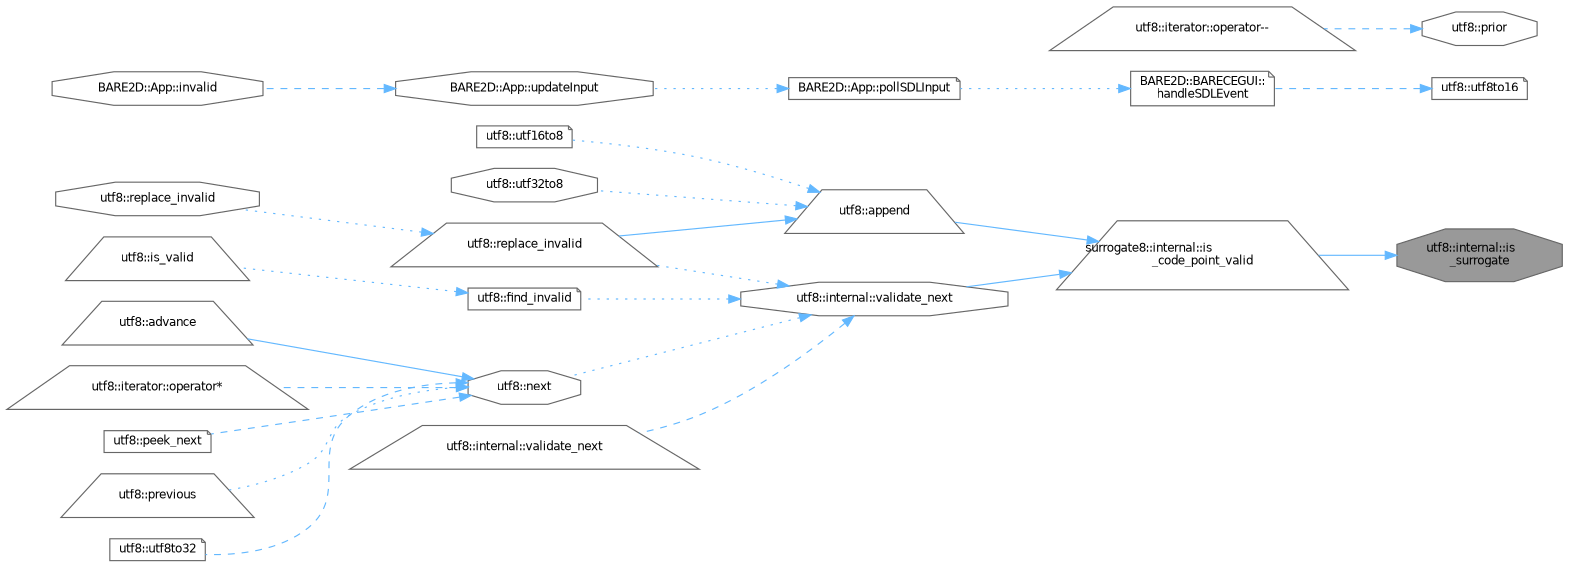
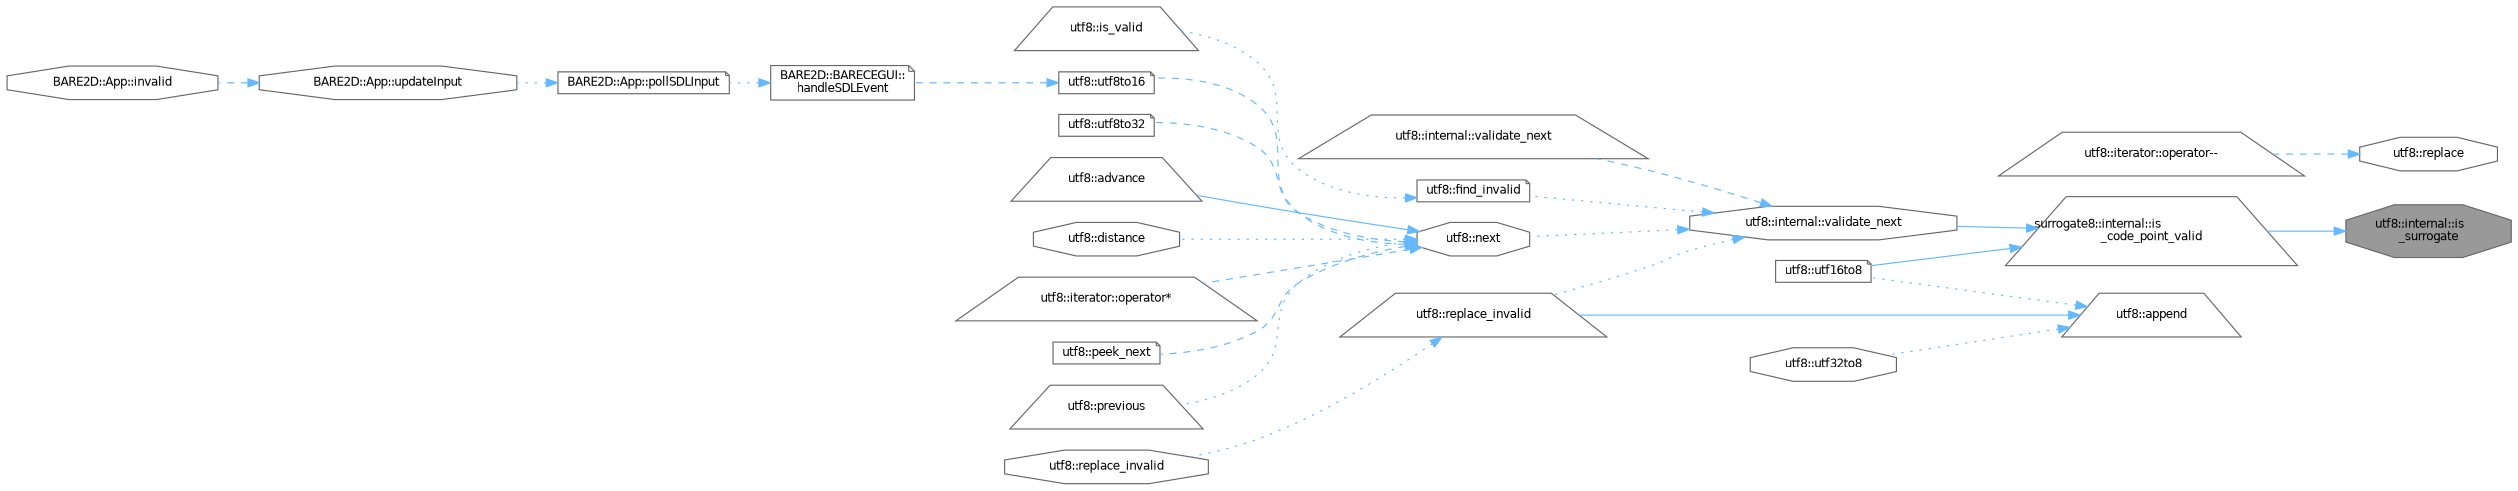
(1480, 29) -> (2429, 154)
none -> (1270, 120)
(1021, 231) -> (1941, 257)
none -> (1107, 239)
